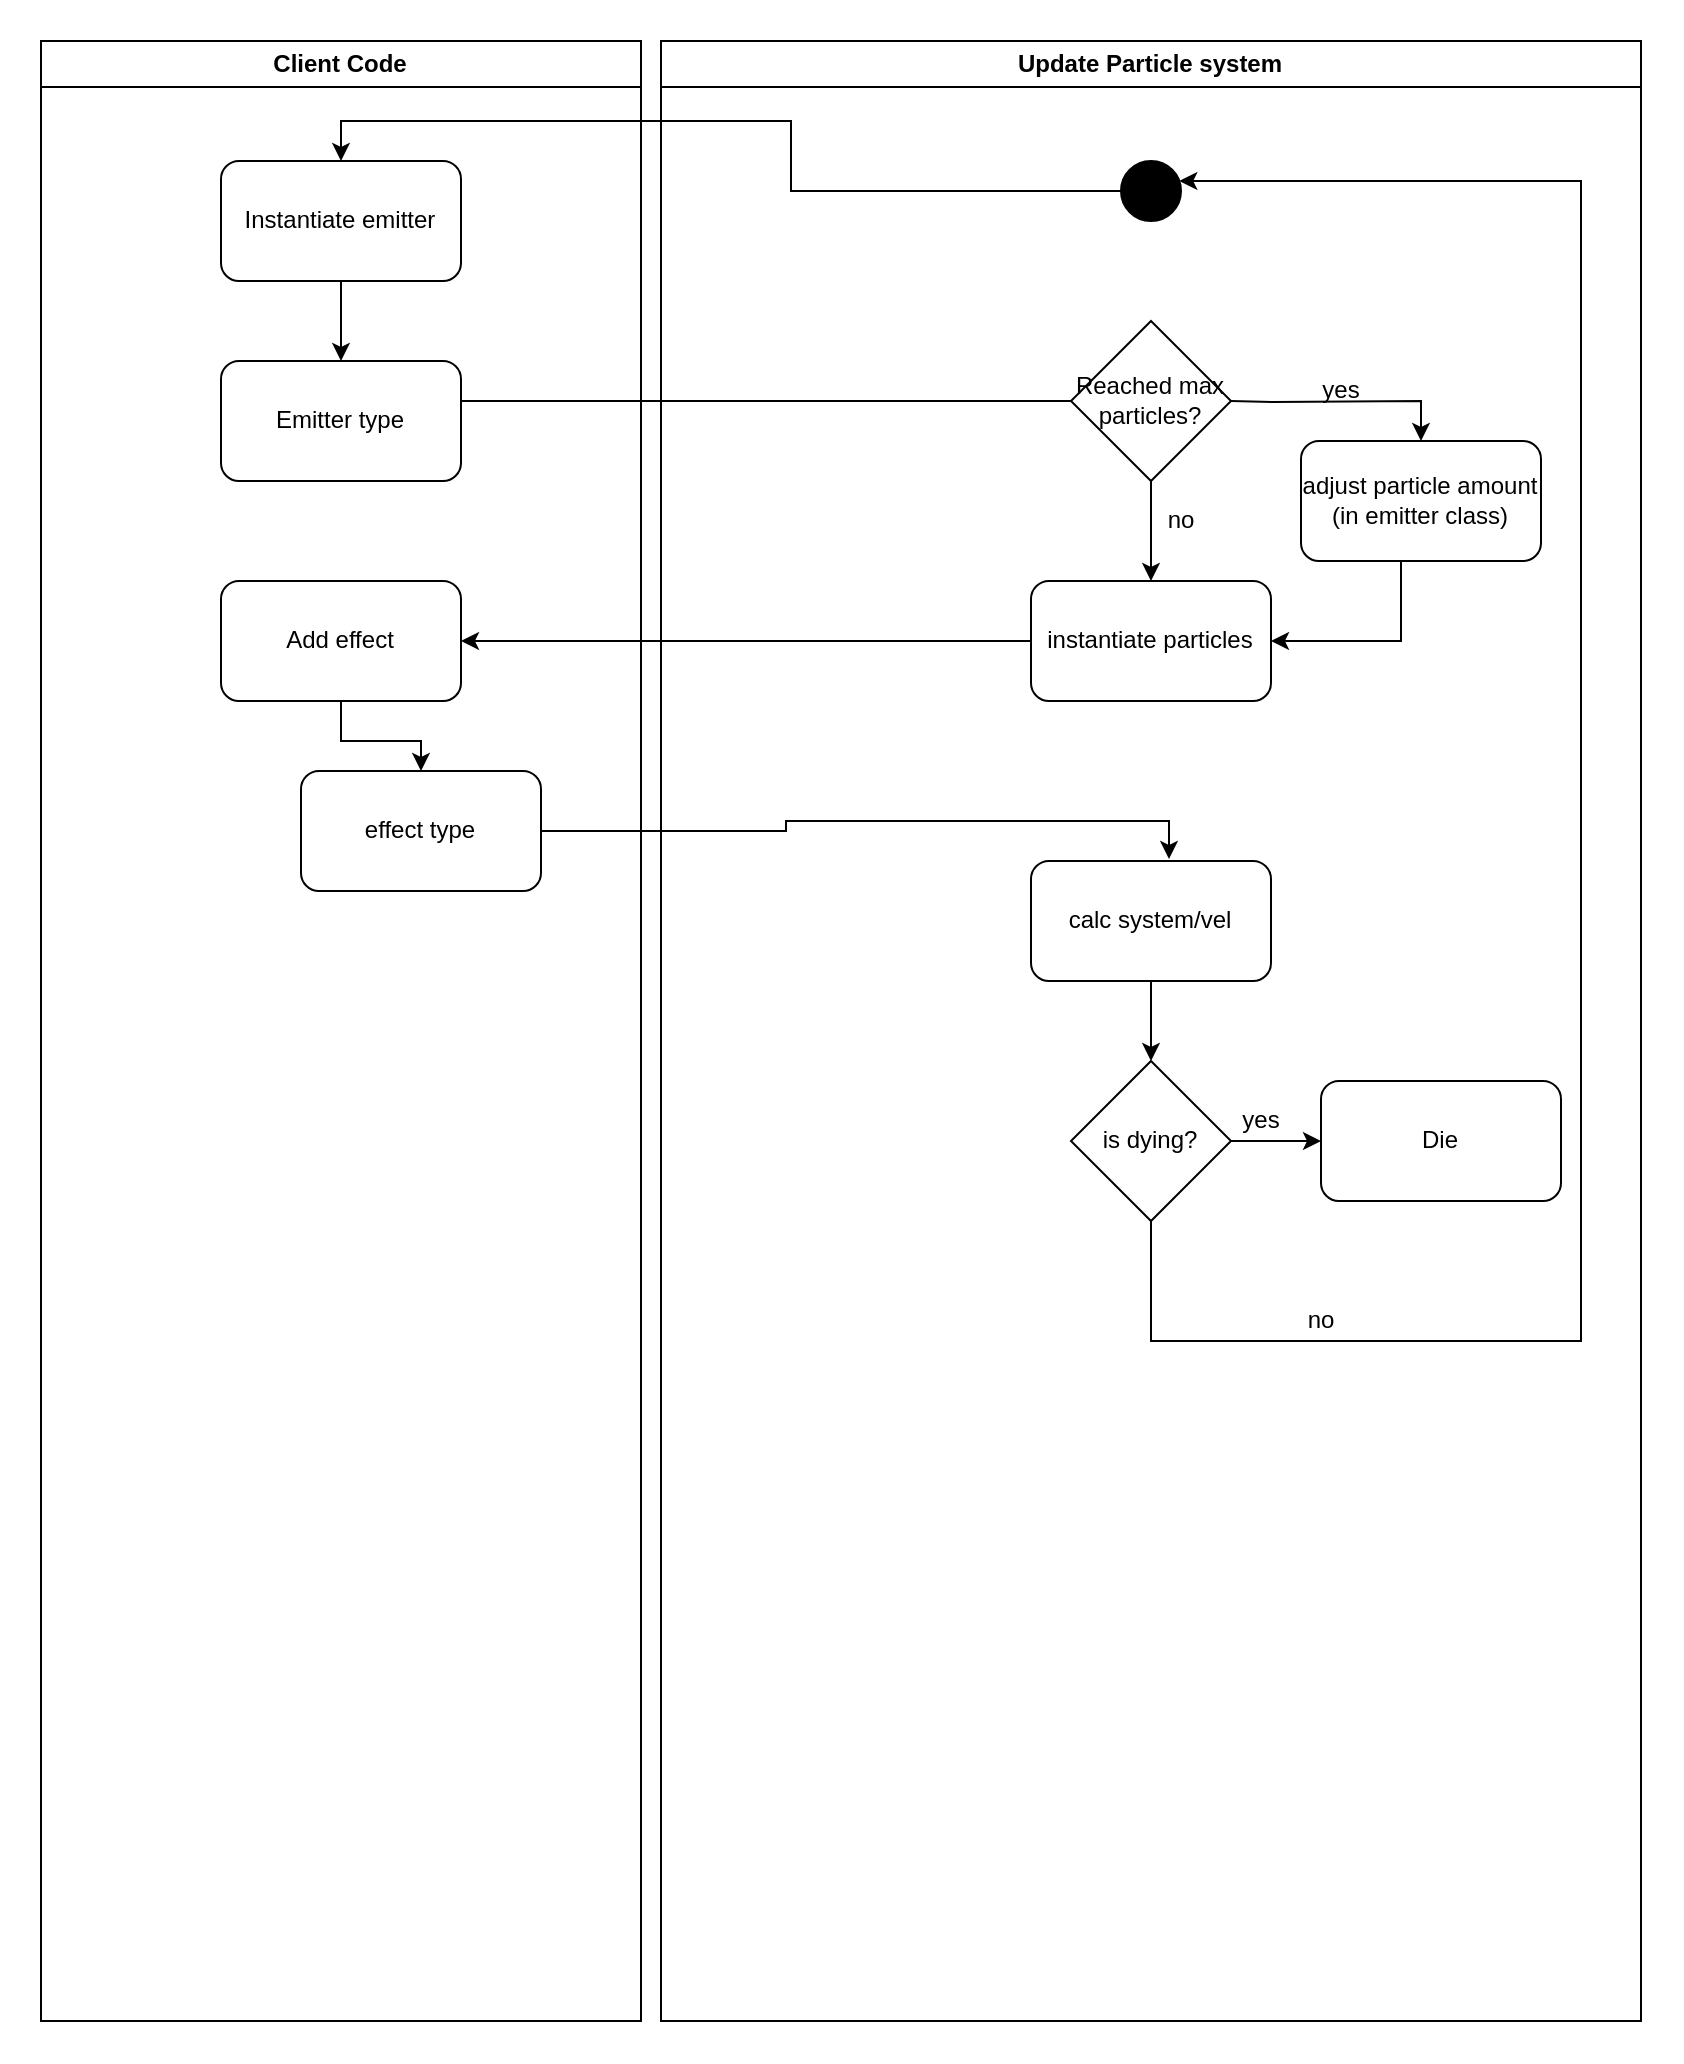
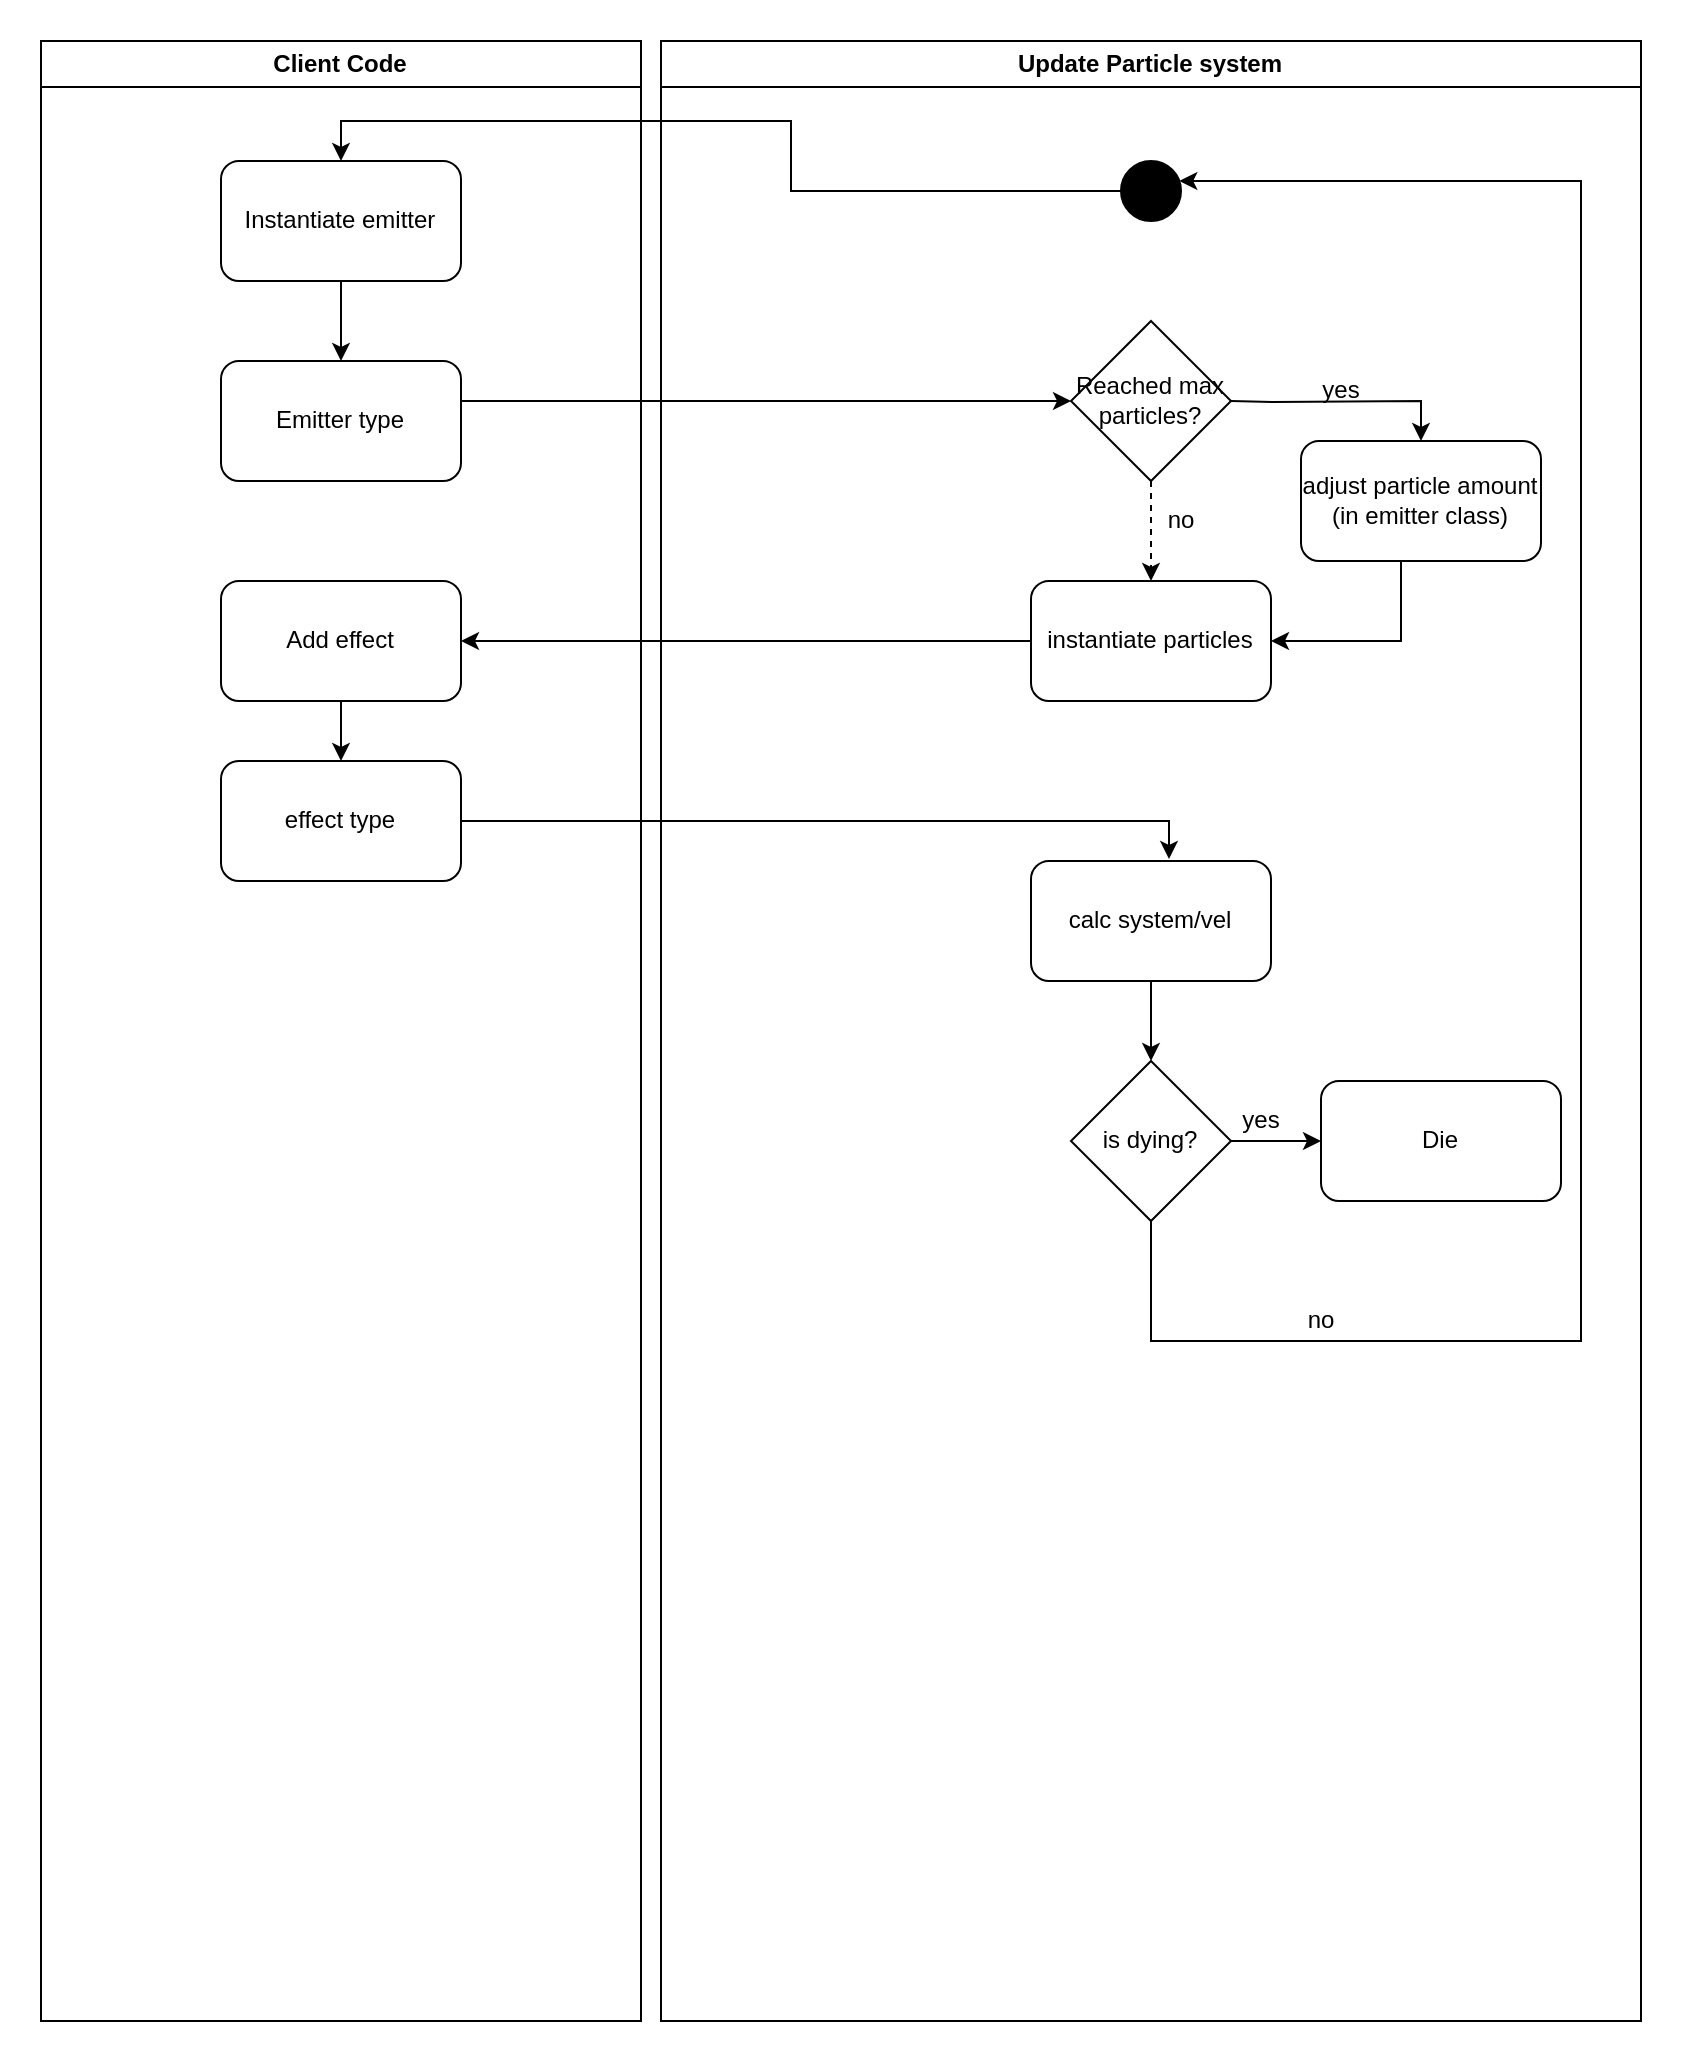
(1061, 401) -> (1056, 401)
(1151, 525) -> (1151, 525)
(421, 831) -> (341, 821)
